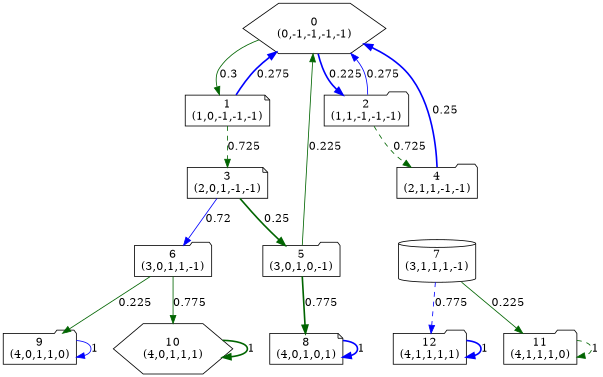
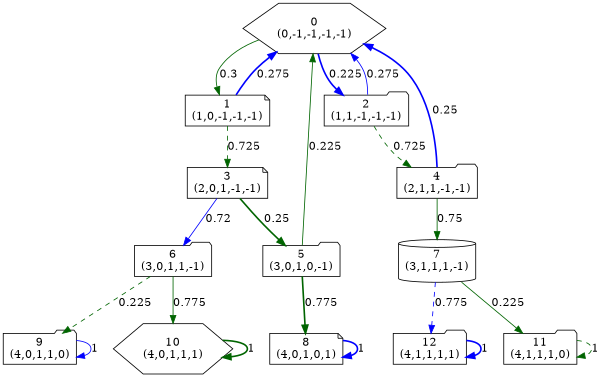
none -> (437, 215)
(110, 303) -> (110, 303)
